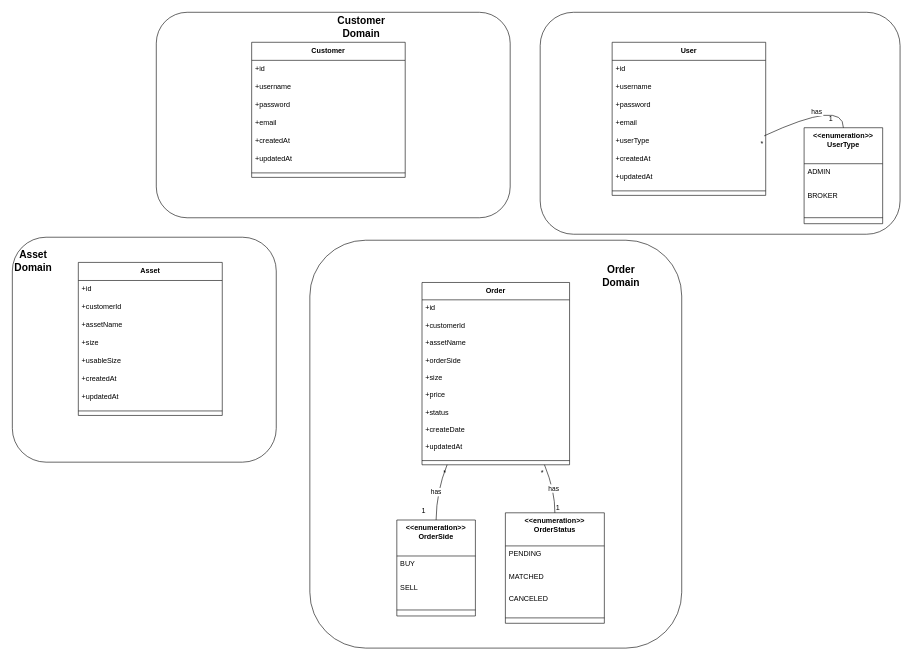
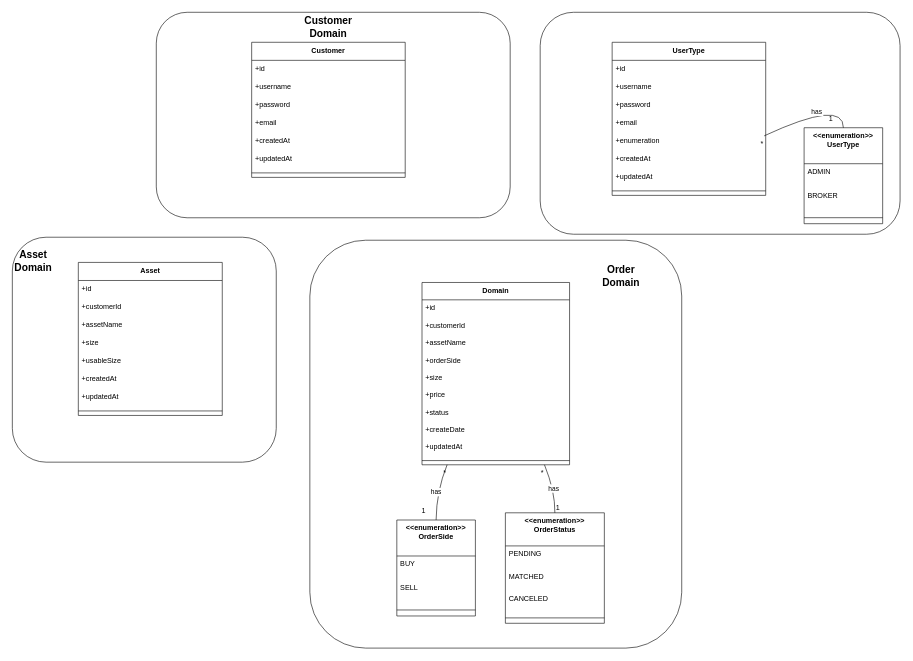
(362, 27) -> (329, 27)
(689, 50) -> (689, 50)
(634, 141) -> (639, 141)
(496, 291) -> (496, 291)
